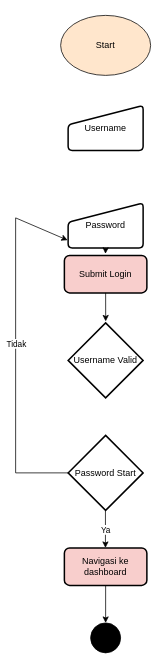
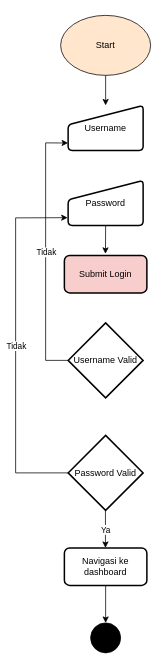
none -> (105, 87)
(105, 225) -> (105, 203)
none -> (45, 262)
(105, 304) -> none
(105, 473) -> (105, 473)
(105, 567) -> (105, 567)
